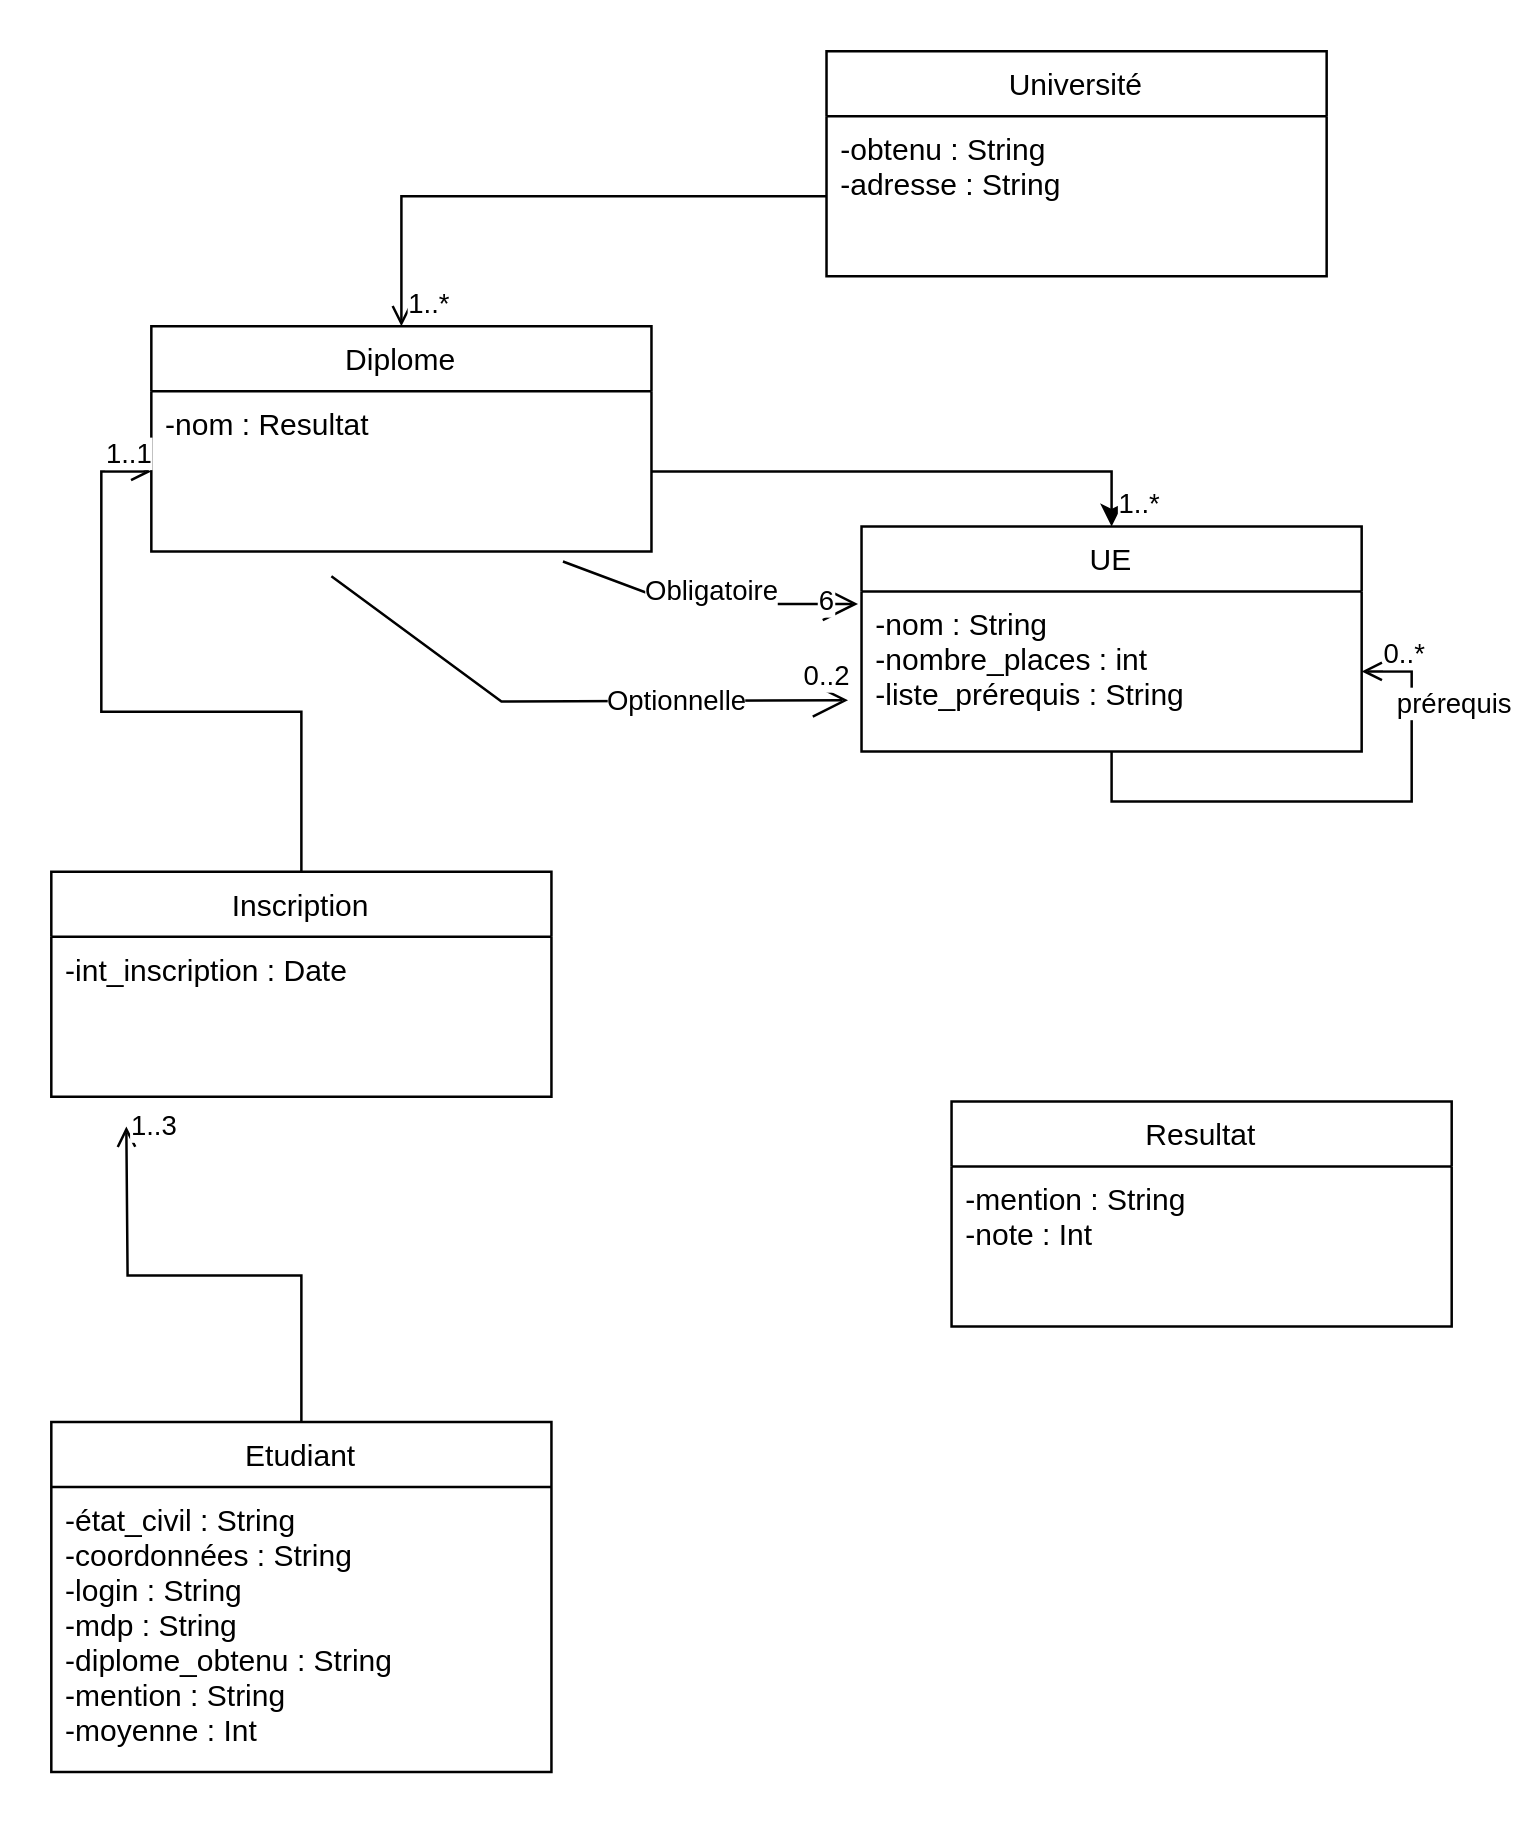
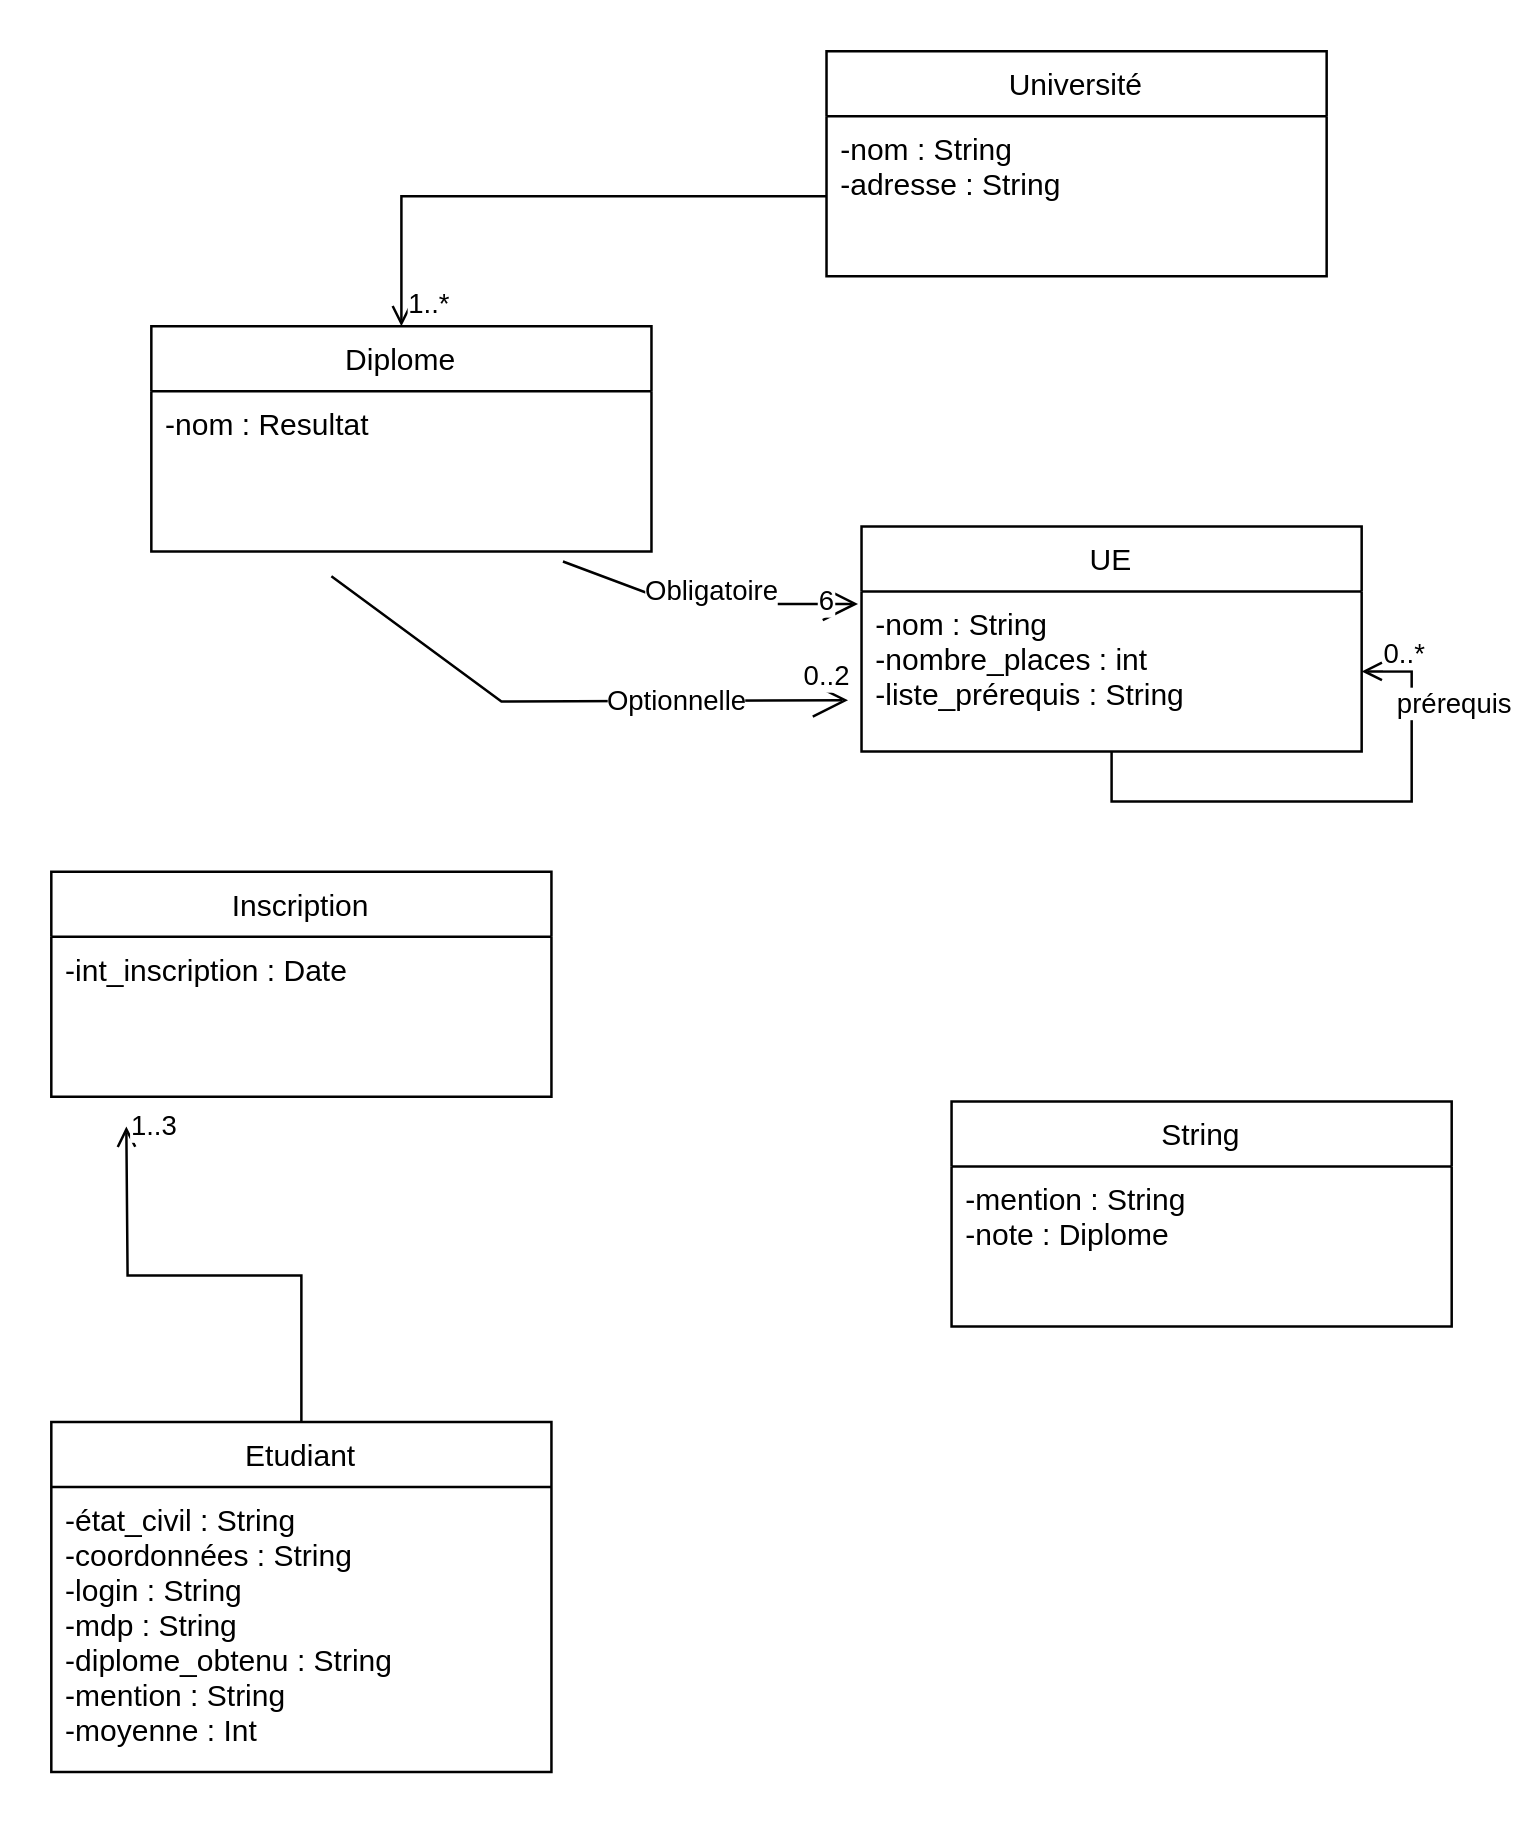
(959, 150) -> (934, 150)
(902, 471) -> none
(139, 712) -> none
(1200, 1135) -> (1200, 1135)
(1088, 1200) -> (1088, 1200)
